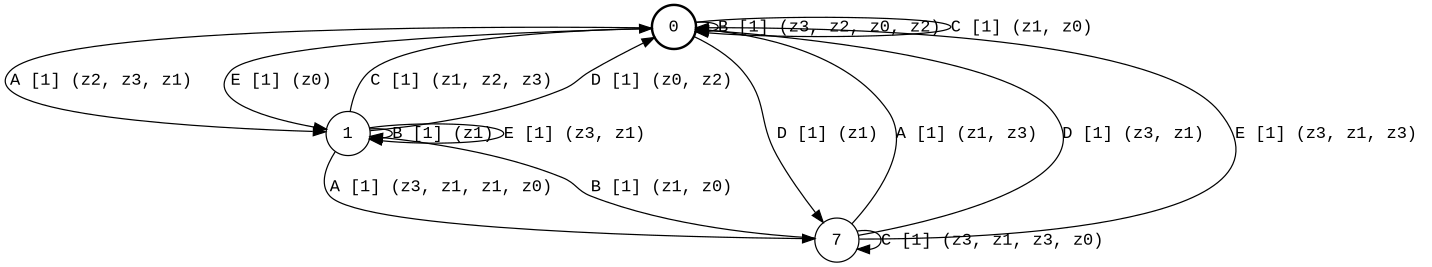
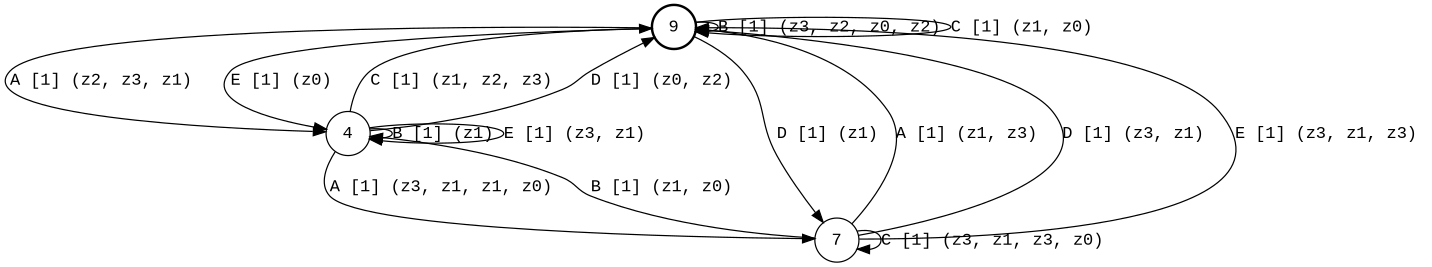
(674, 27) -> (674, 27)
(348, 134) -> (348, 134)
